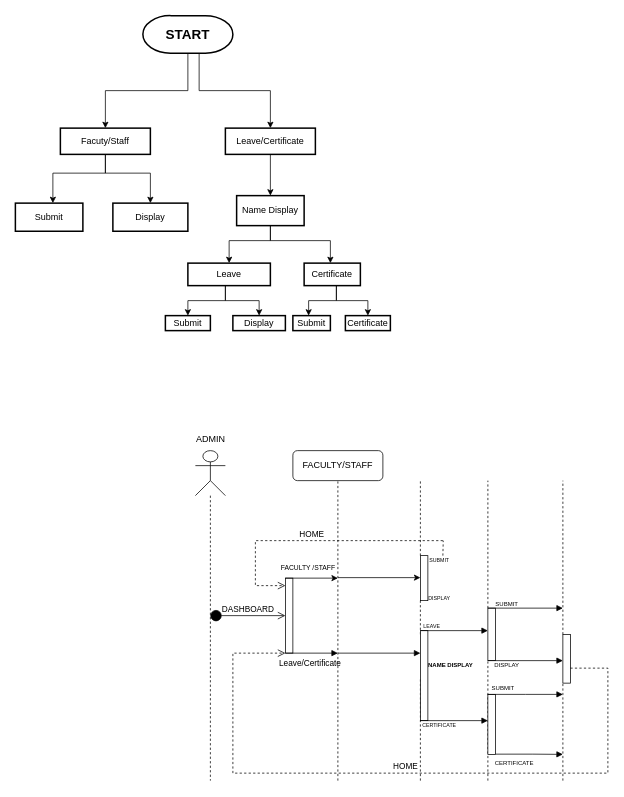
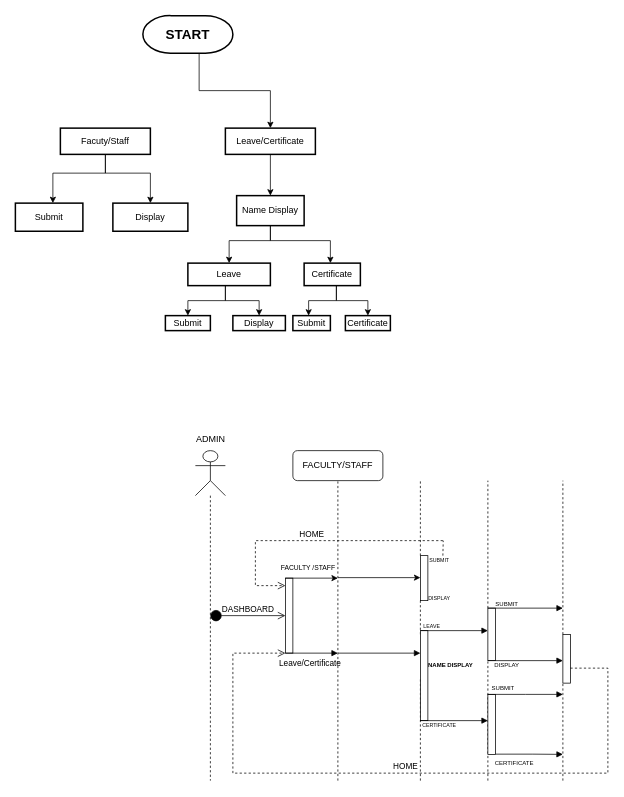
(132, 90) -> none
